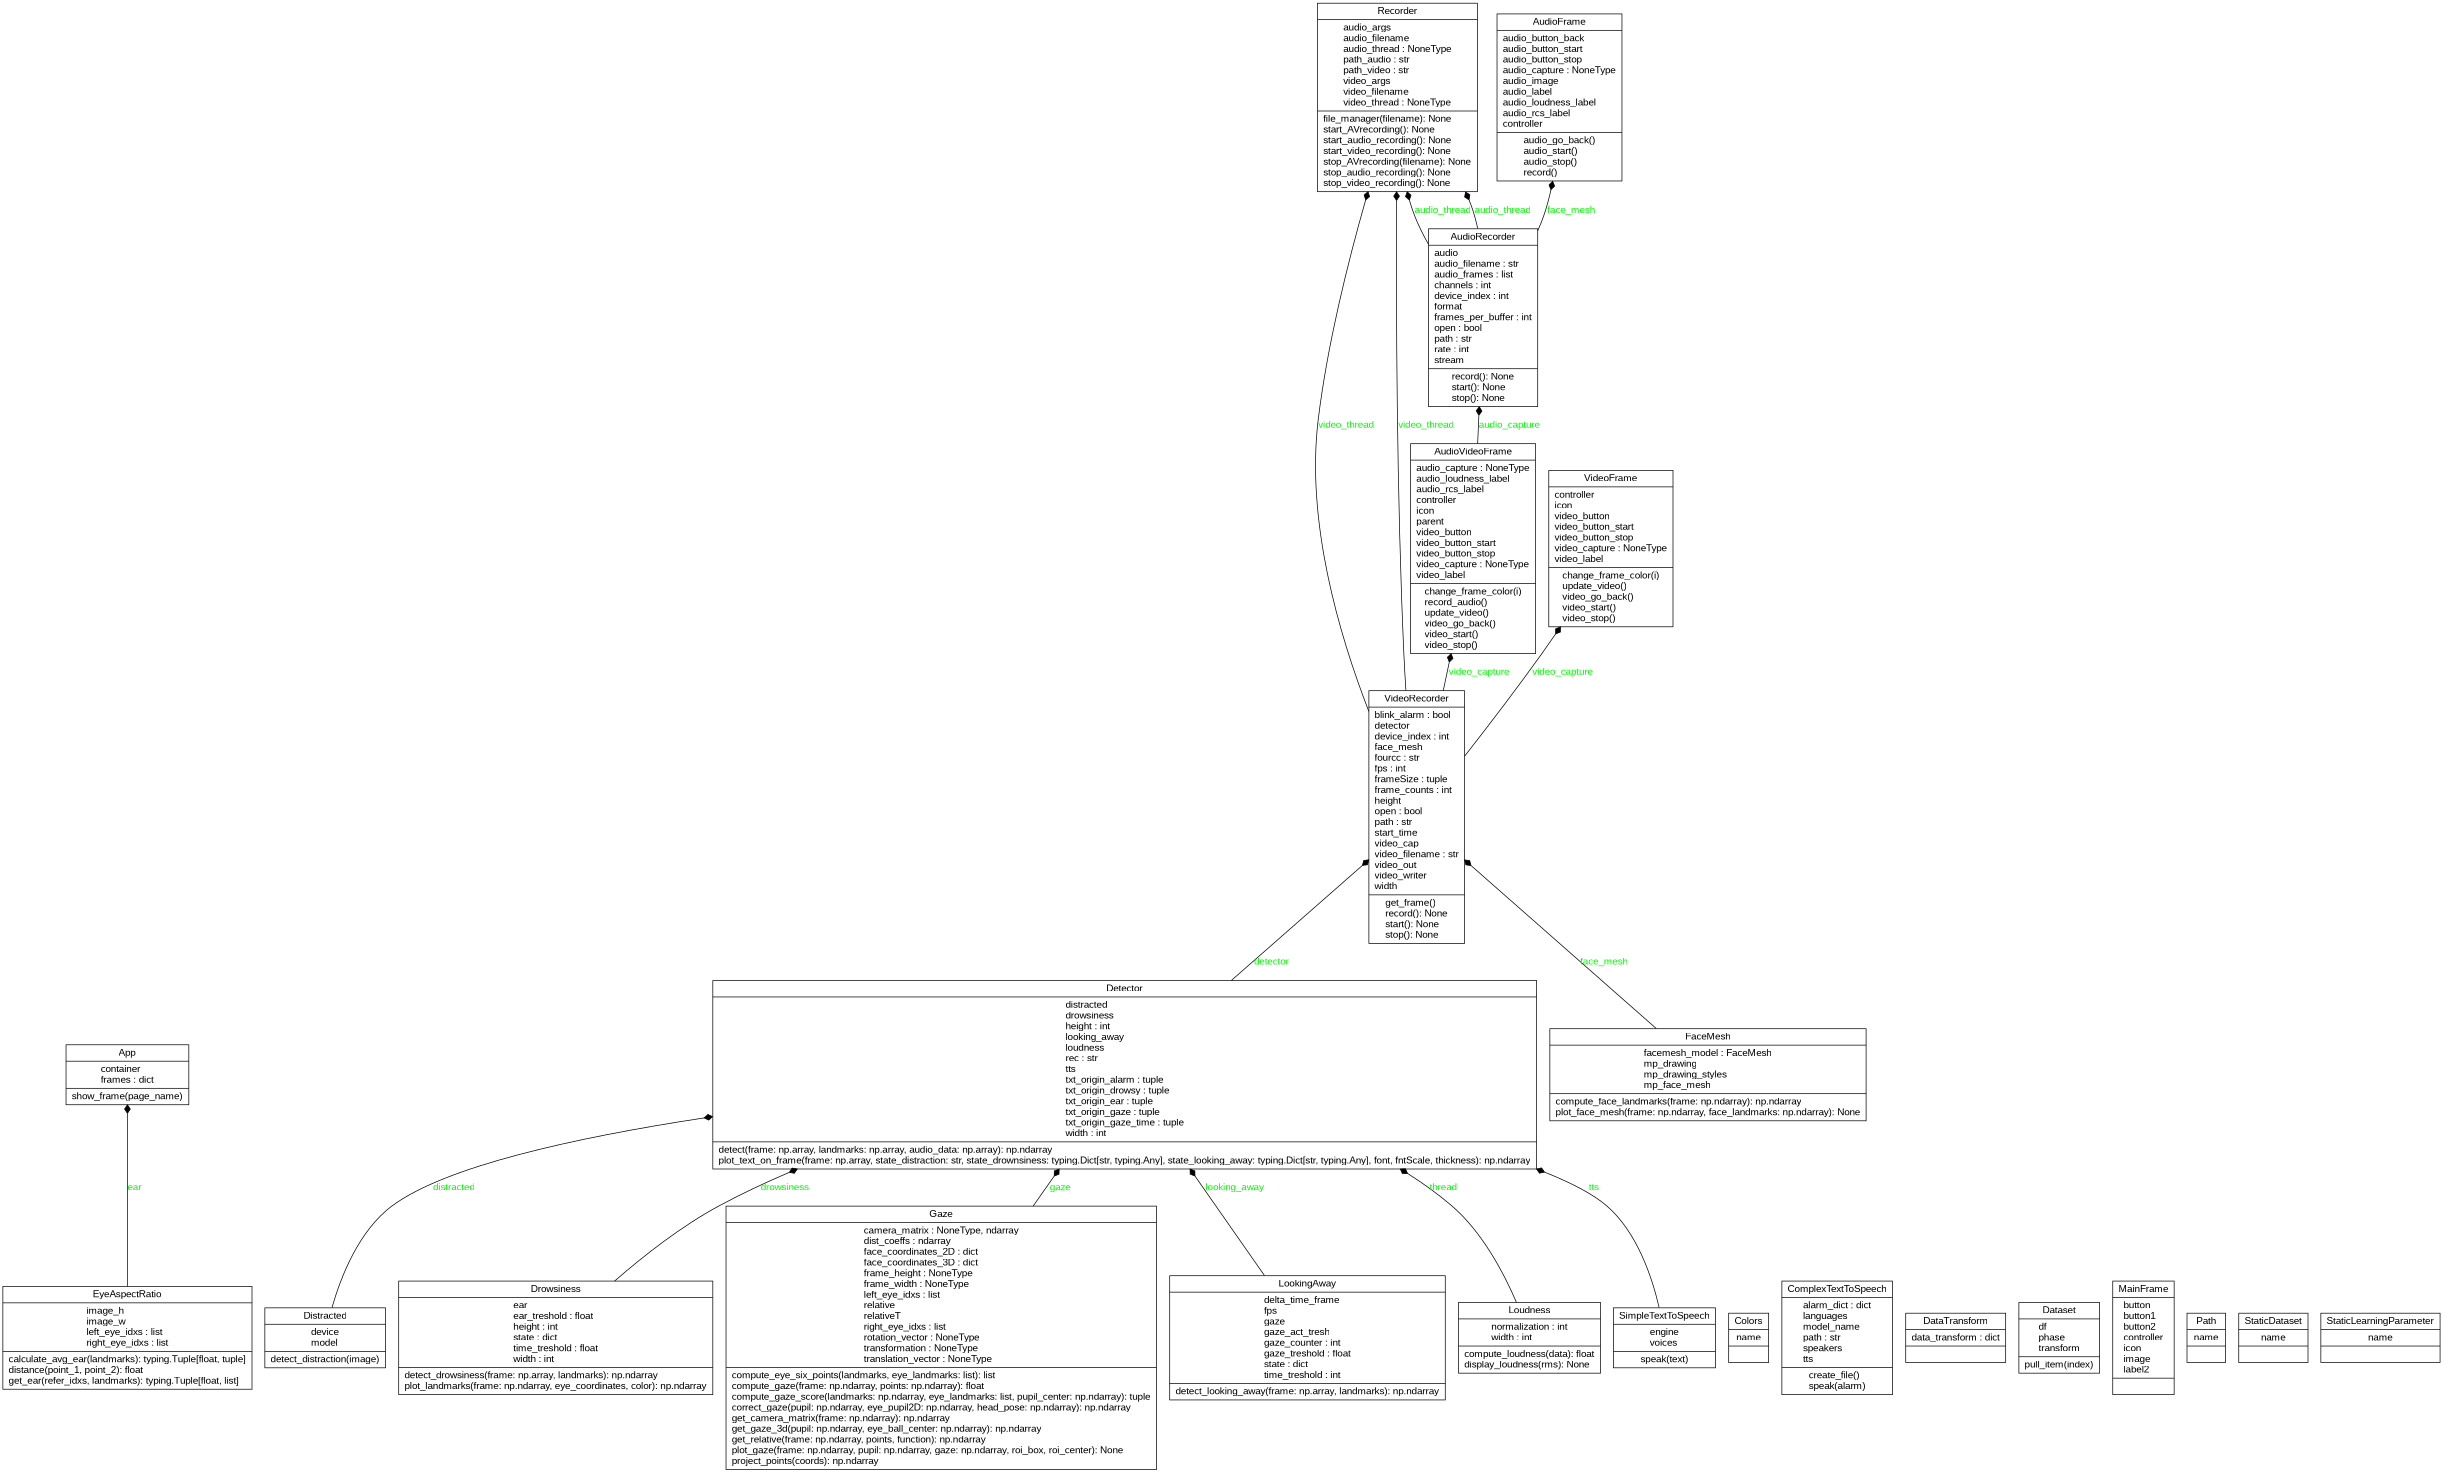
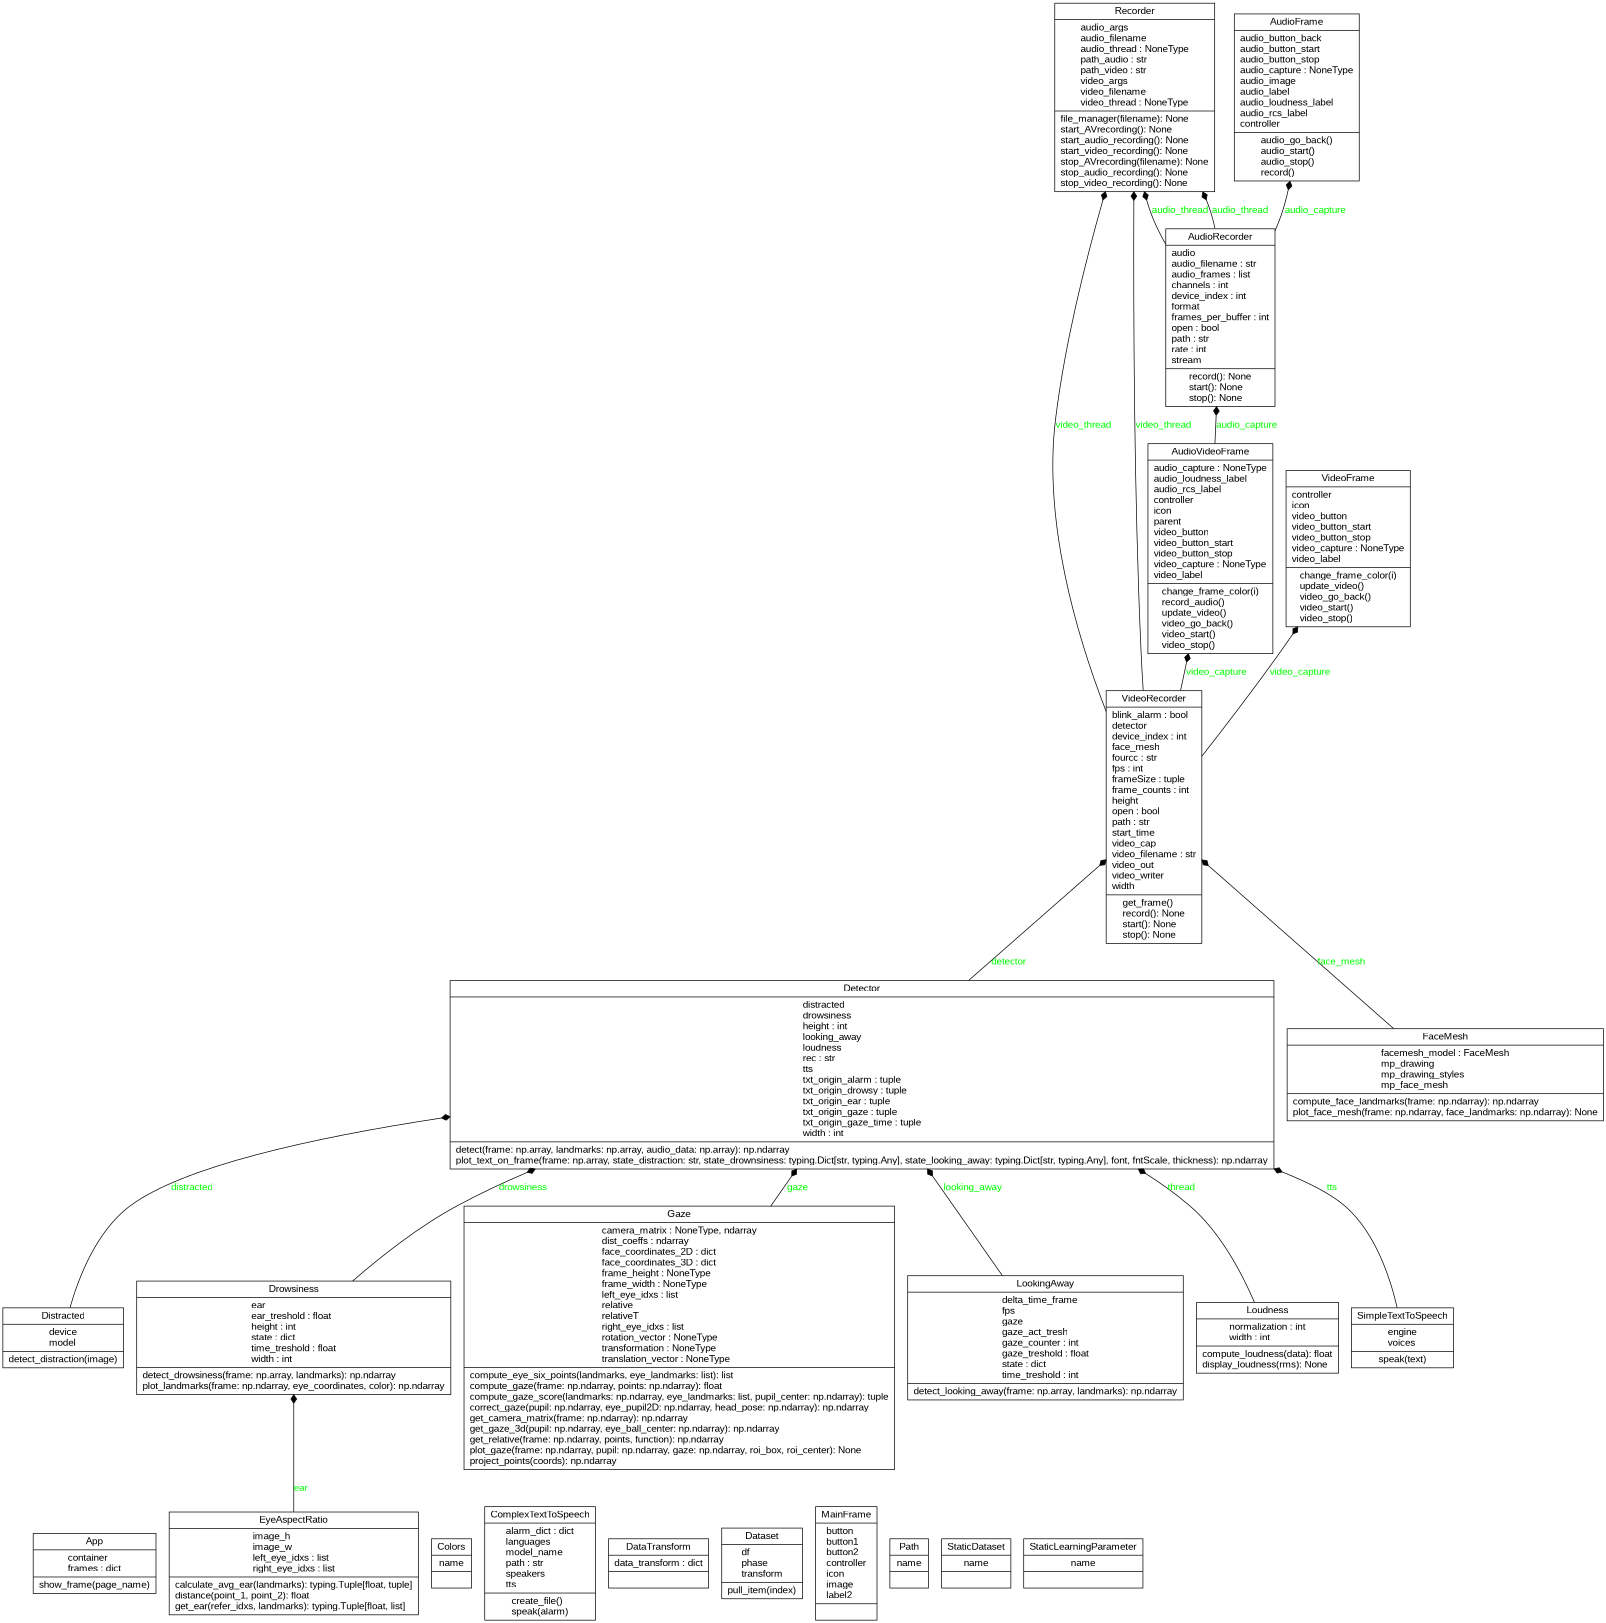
(1571, 210) -> (1315, 210)
(127, 1200) -> (294, 1458)
